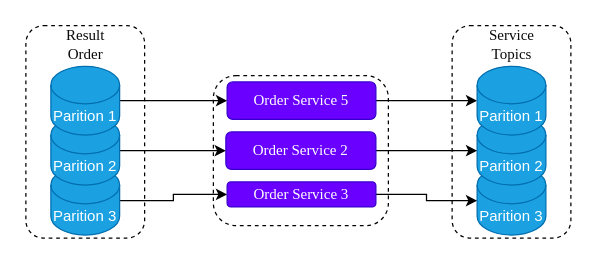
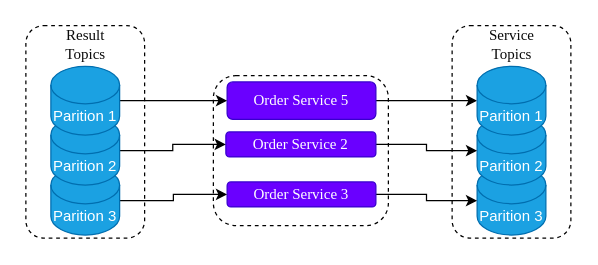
(86, 44) -> (86, 44)
(301, 151) -> (301, 144)
